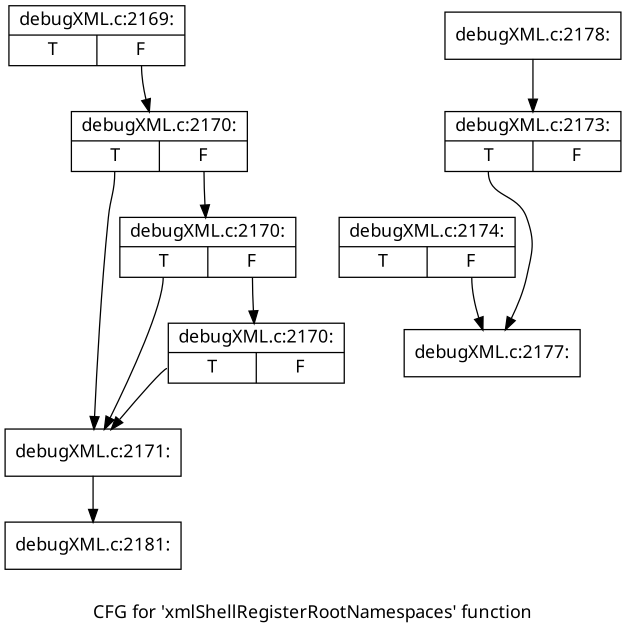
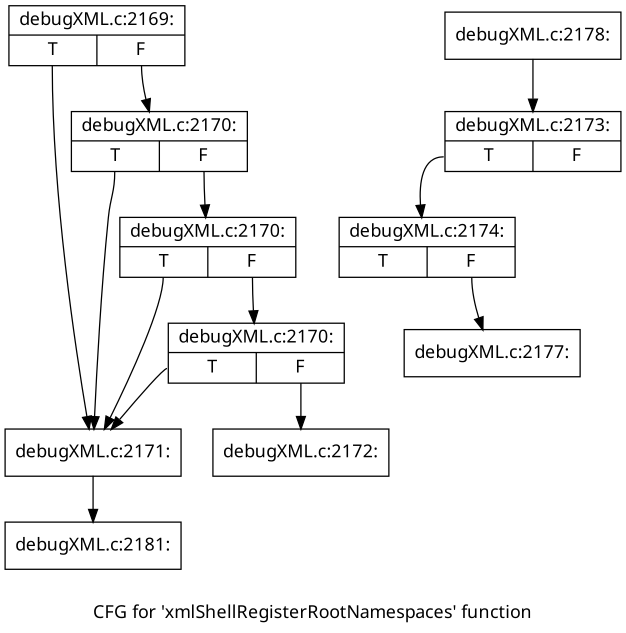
(532, 238) -> (423, 175)
none -> (63, 242)
none -> (301, 453)
